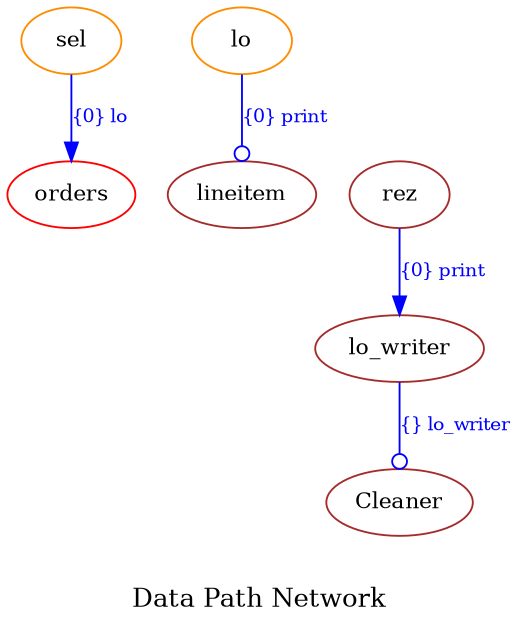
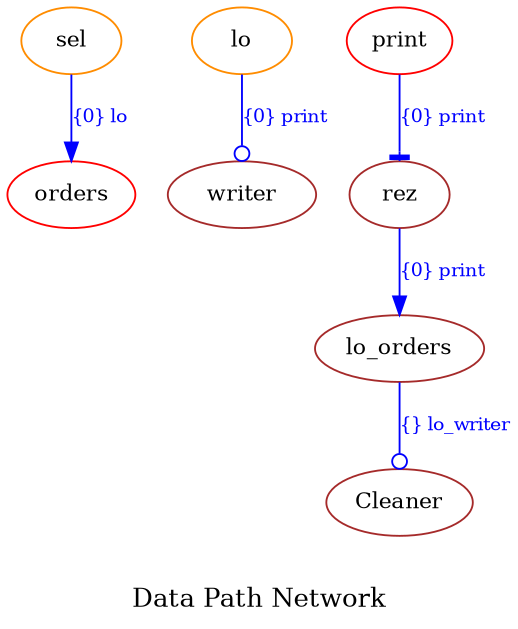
none -> (400, 41)
(242, 195) -> (242, 195)
(400, 349) -> (400, 349)
